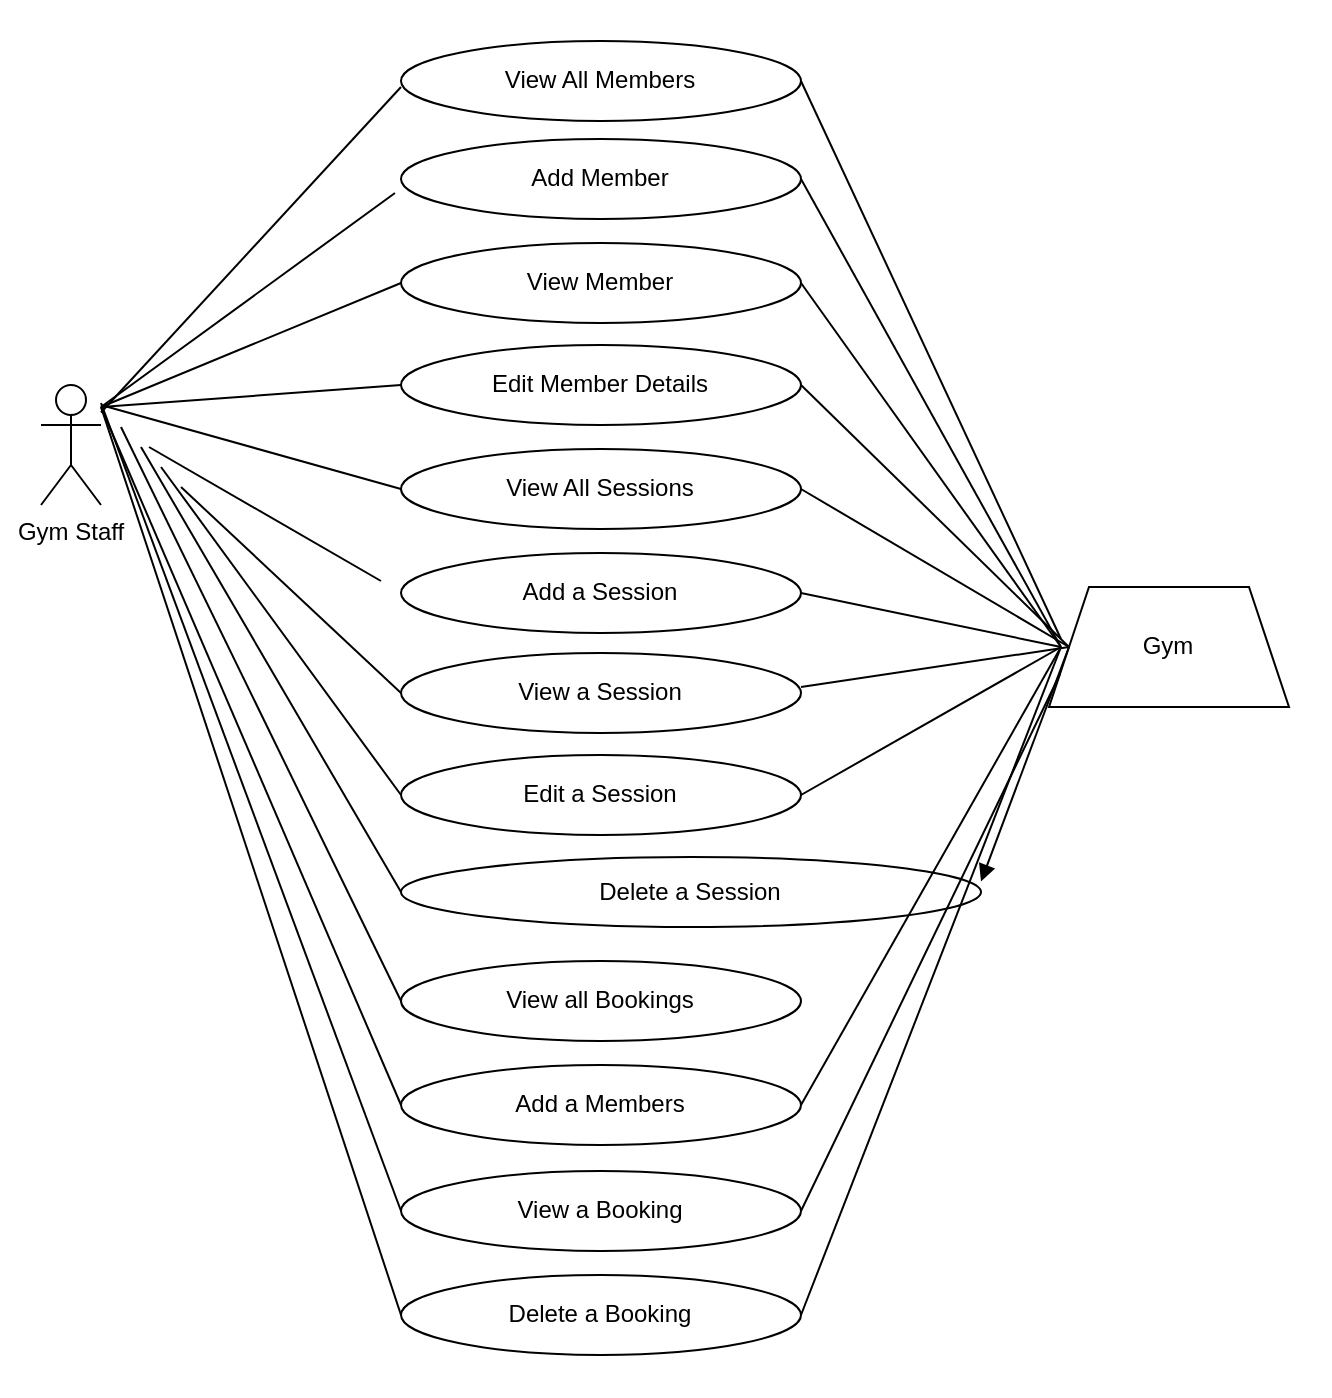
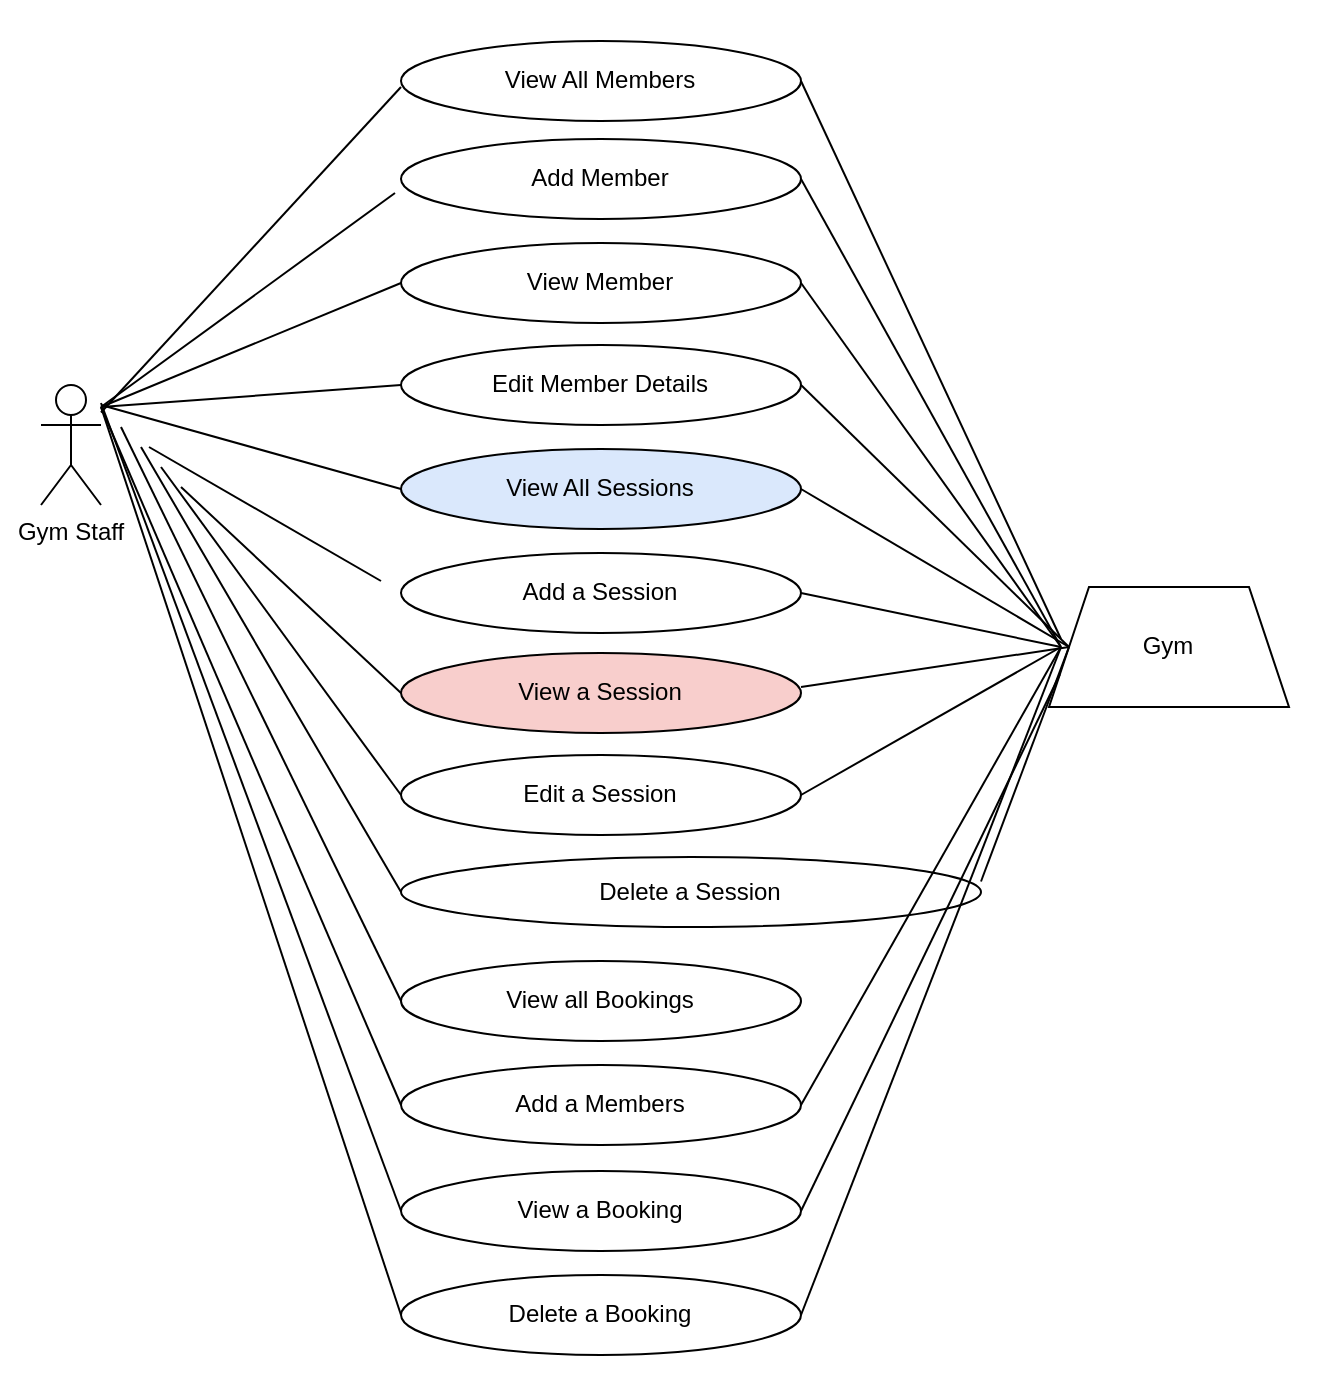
(601, 489) -> (601, 489)
(601, 693) -> (601, 693)
(987, 865) -> (985, 872)
